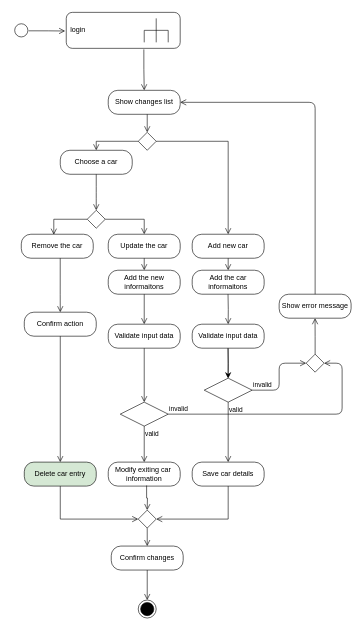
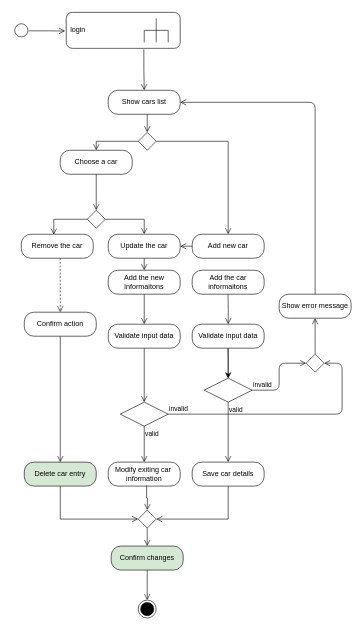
(144, 102) -> (144, 102)
(228, 264) -> (187, 246)
(60, 283) -> (60, 283)
(147, 558) -> (147, 558)
